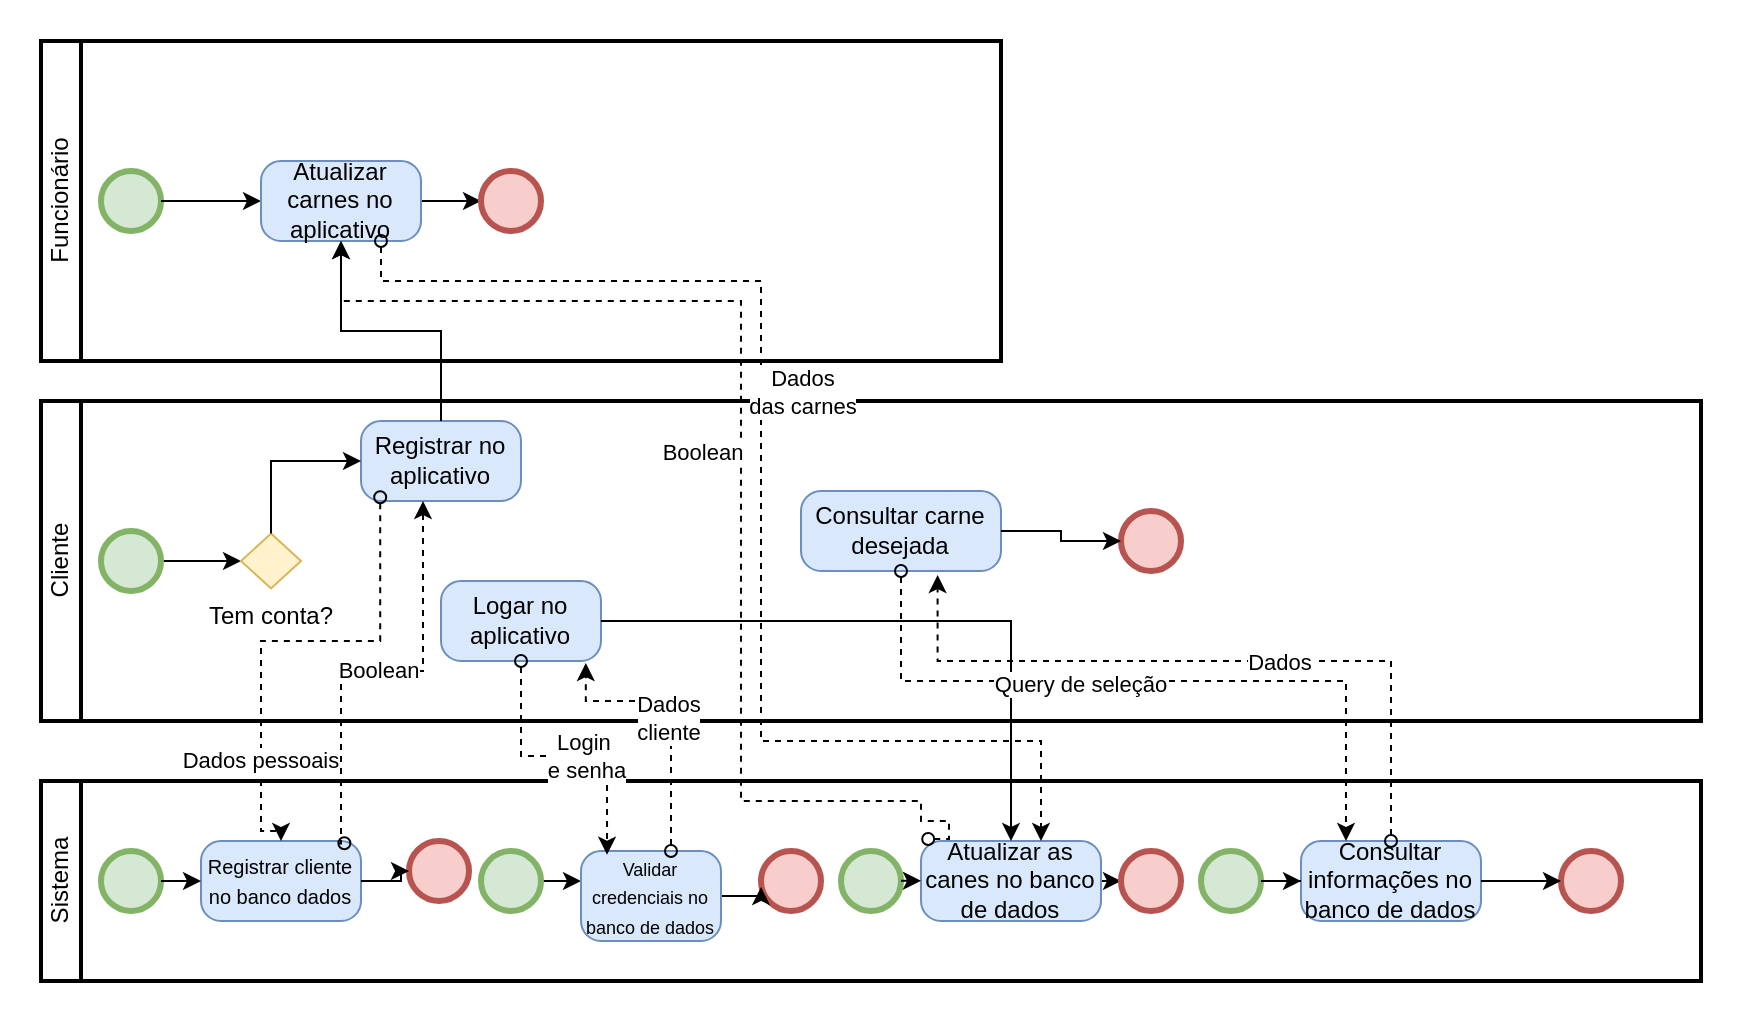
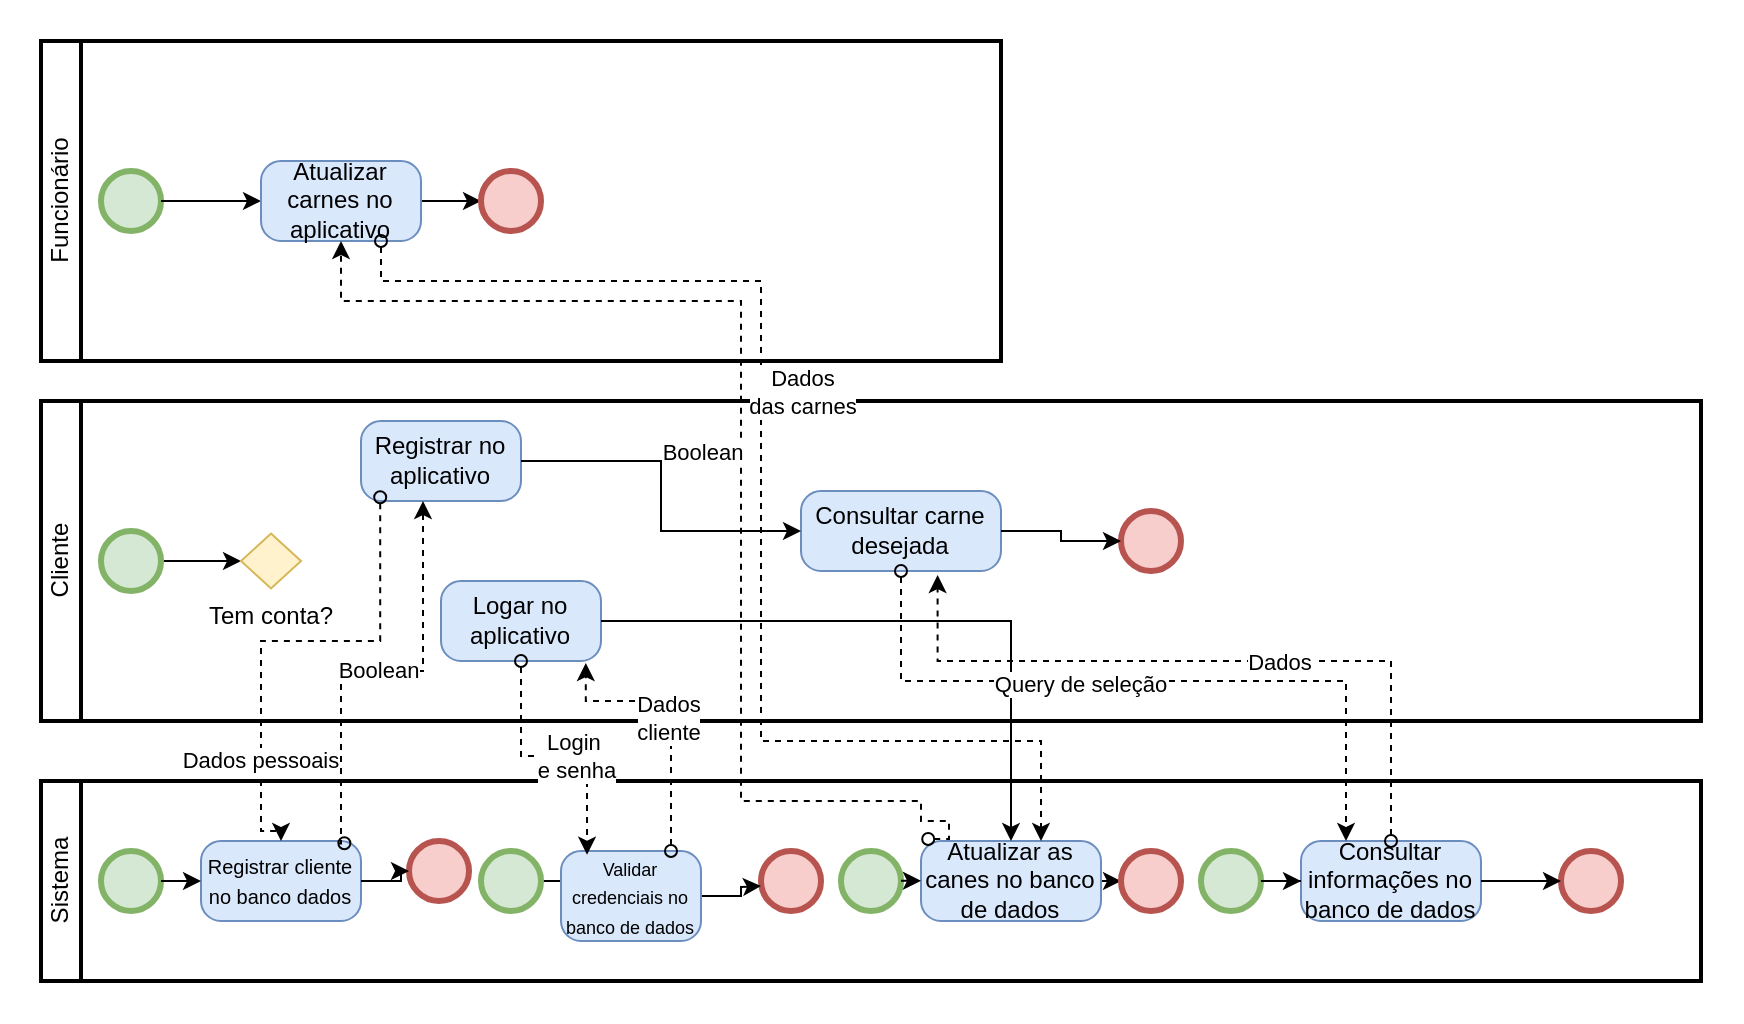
(423, 331) -> (661, 489)
(273, 461) -> none
(651, 896) -> (631, 896)
